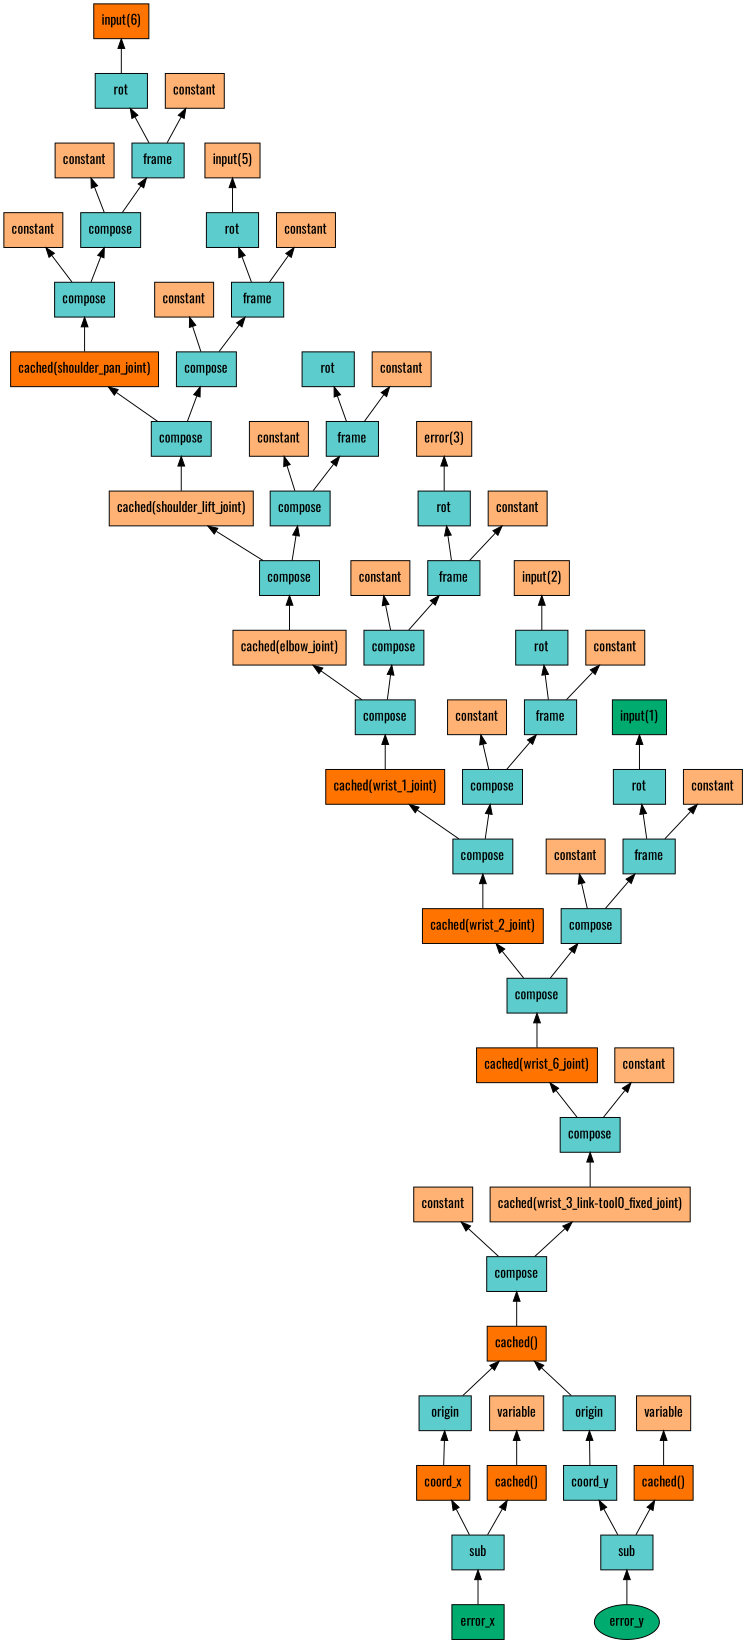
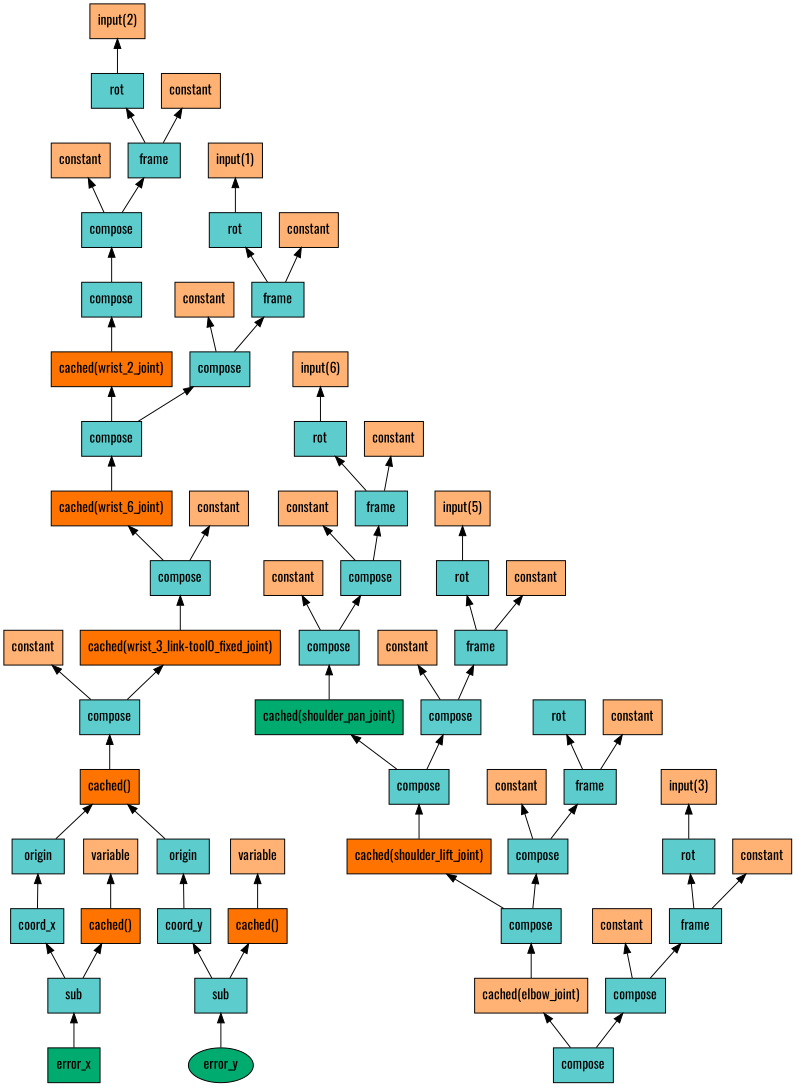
(121, 21) -> (320, 369)
(85, 369) -> (329, 717)
(444, 439) -> (689, 787)
(181, 508) -> (419, 856)
(639, 717) -> (235, 160)
(385, 787) -> none
(590, 1204) -> (180, 648)
(443, 1483) -> (37, 926)
